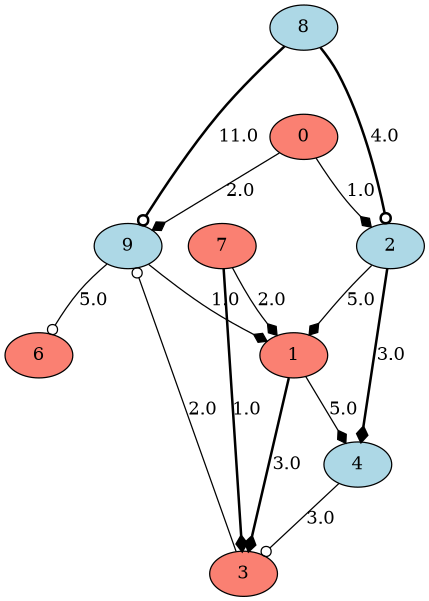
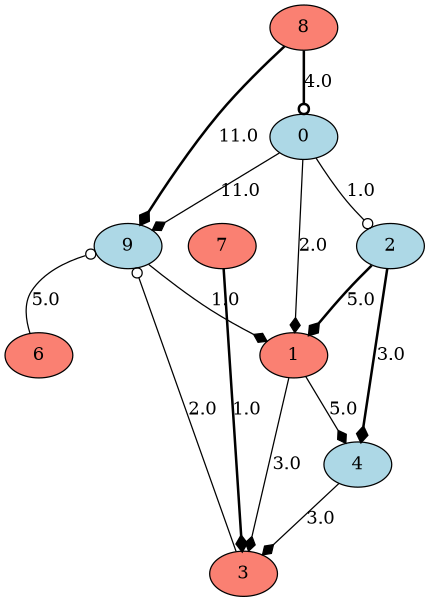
(304, 28) -> (304, 28)
(209, 126) -> (209, 126)
(361, 127) -> (304, 77)
(304, 137) -> (304, 137)
(338, 190) -> (338, 190)
(240, 191) -> (240, 191)
(78, 292) -> (38, 282)
(344, 294) -> (344, 294)
(249, 296) -> (299, 239)
(270, 457) -> (270, 457)
(304, 516) -> (304, 516)
